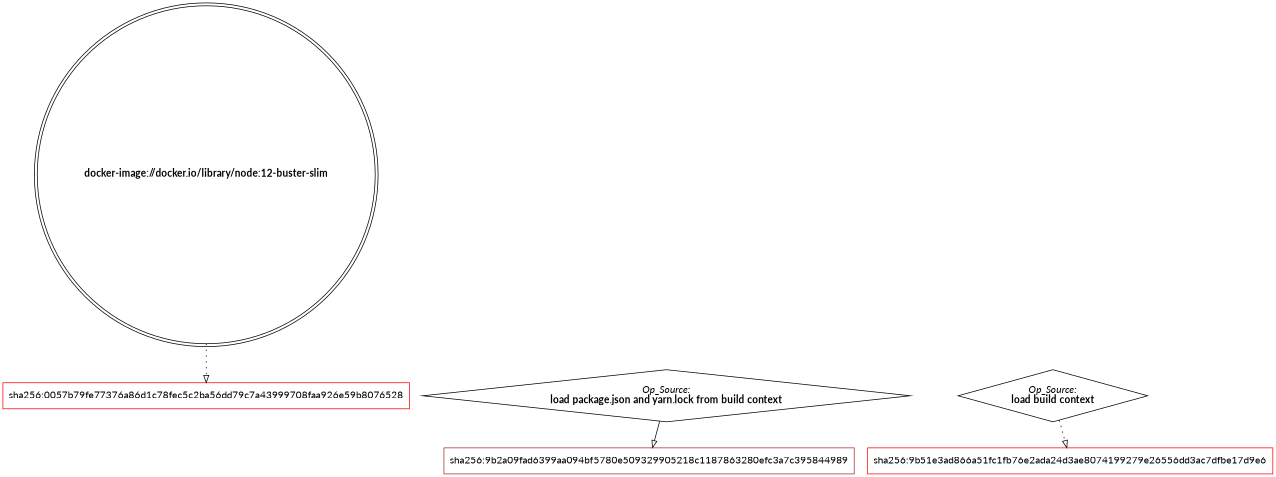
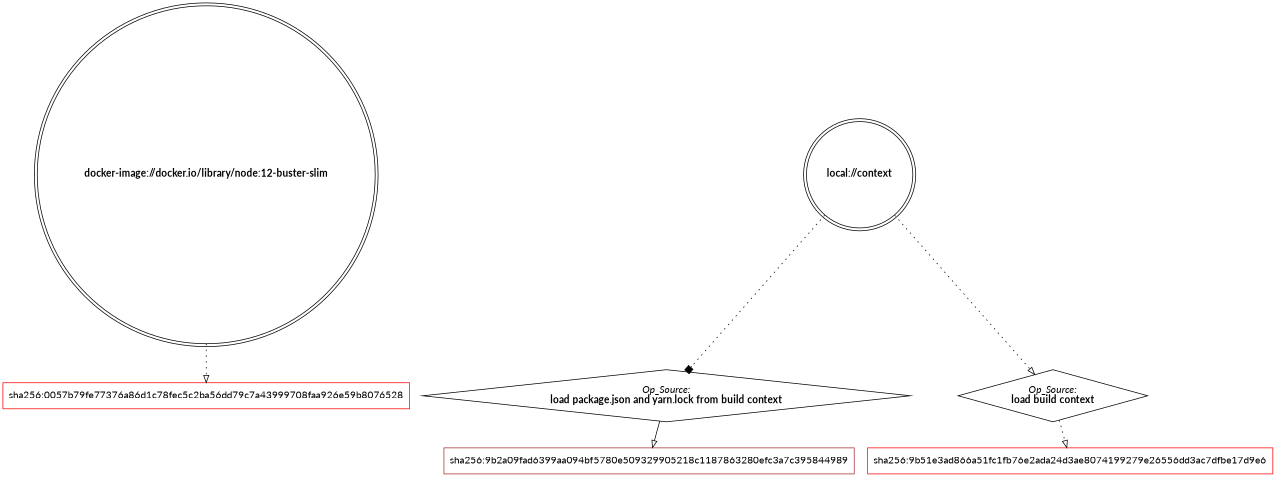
none -> (860, 175)
